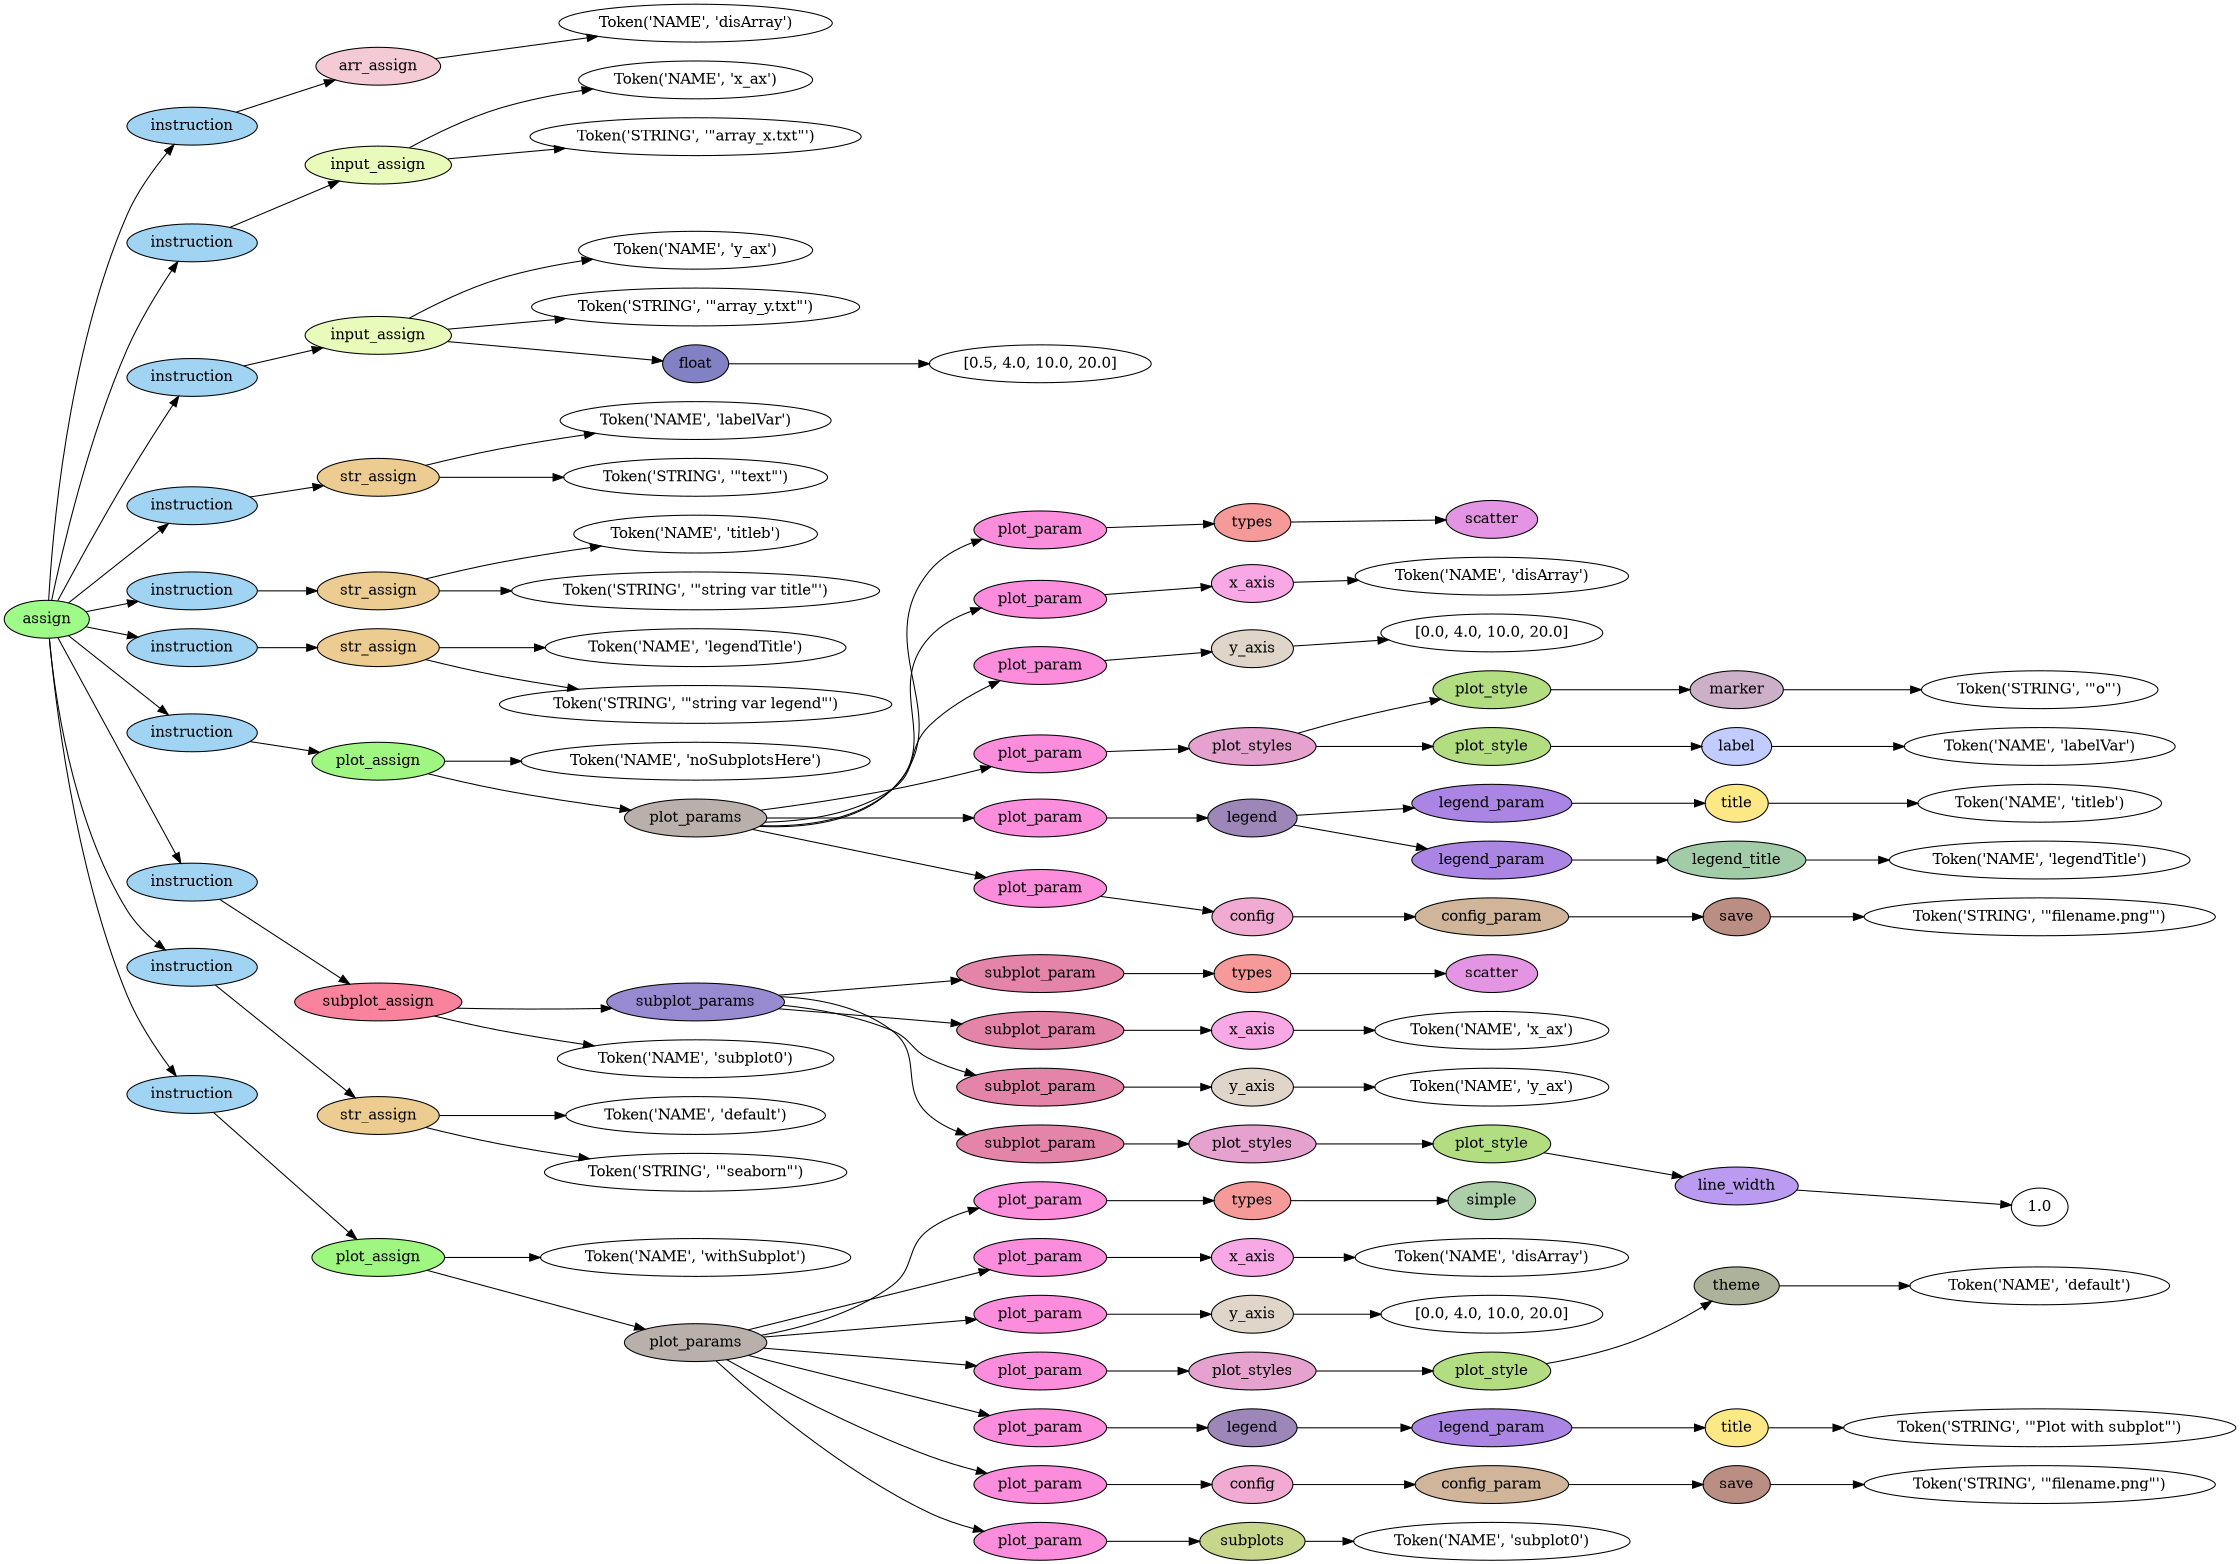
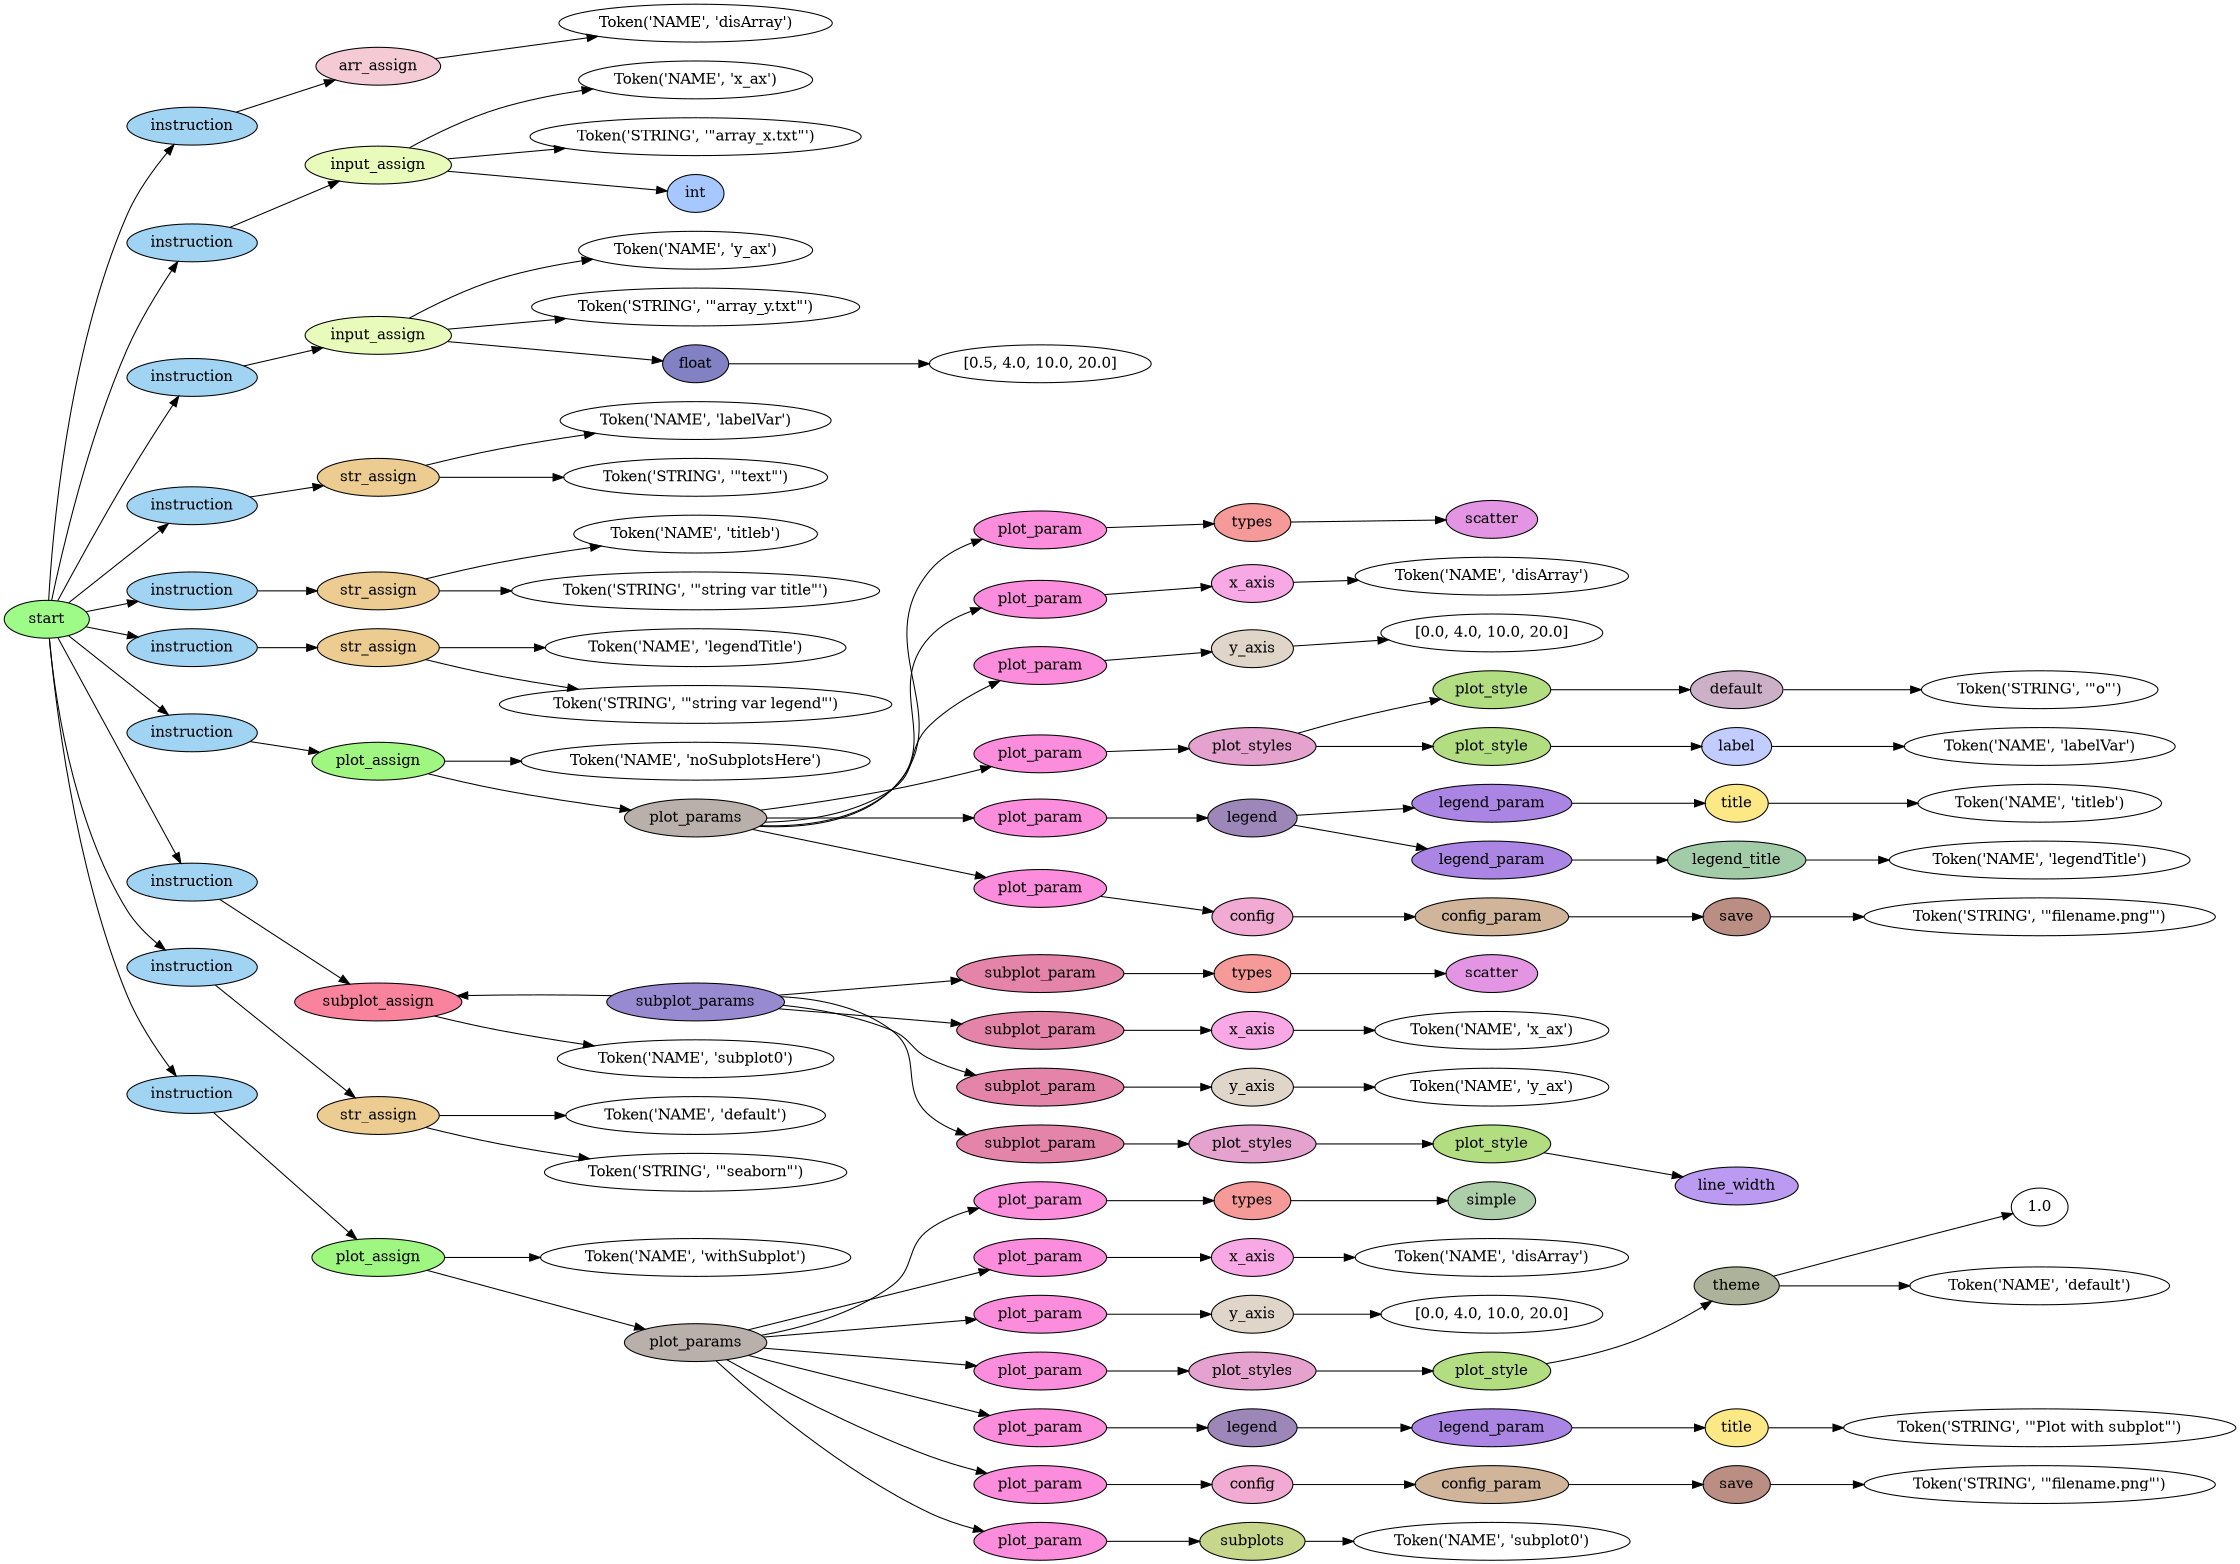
none -> (696, 193)
(47, 619) -> (47, 619)
(1737, 690) -> (1737, 690)
(529, 1009) -> (540, 995)
(1899, 1197) -> (1888, 1246)
